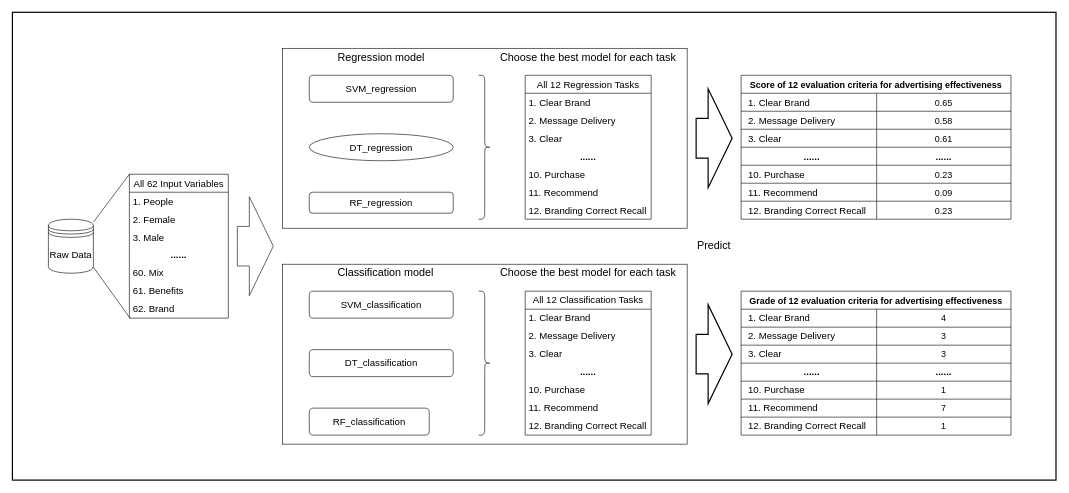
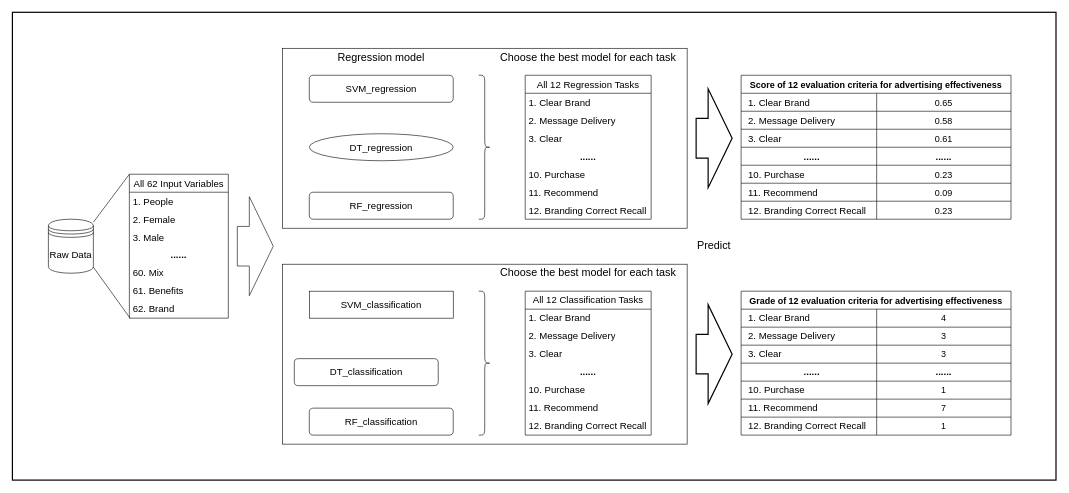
(381, 203) -> (381, 206)
(386, 273) -> none
(381, 305) -> (381, 305)
(381, 363) -> (366, 372)
(369, 422) -> (381, 422)
